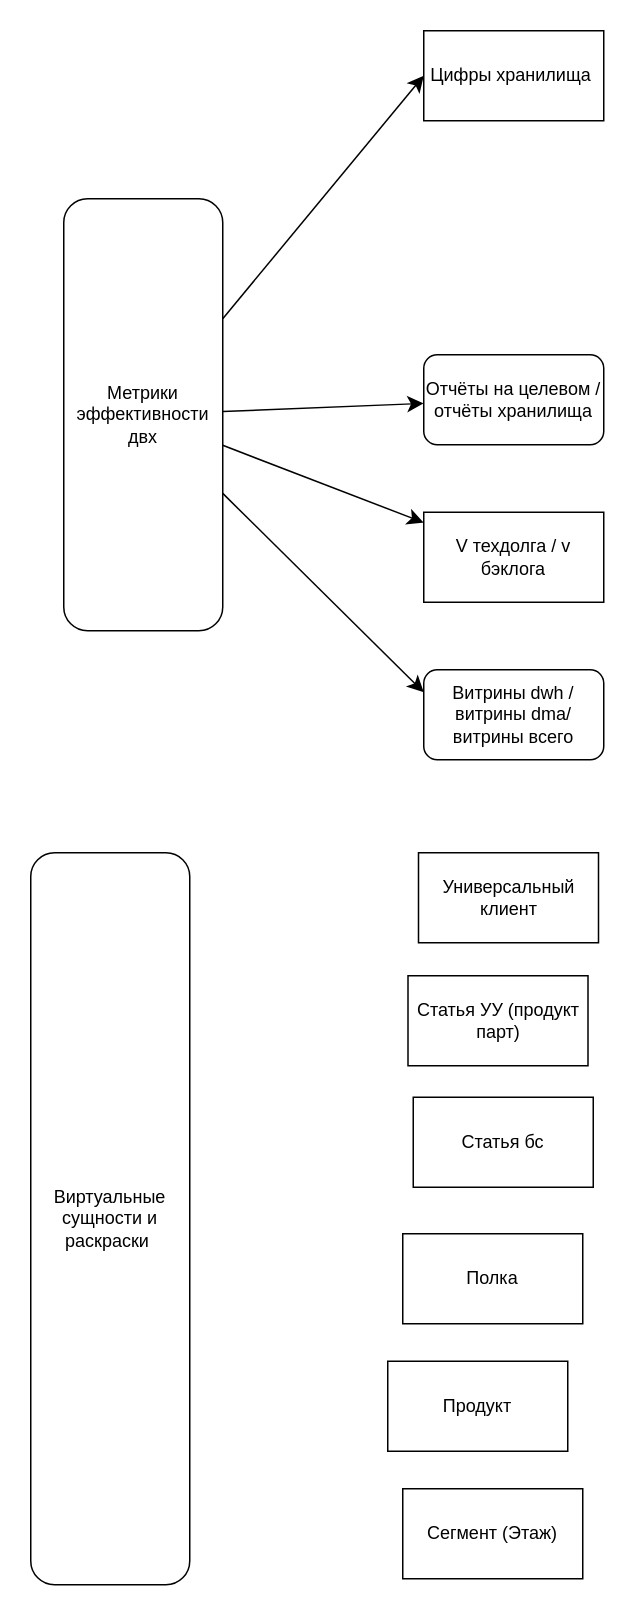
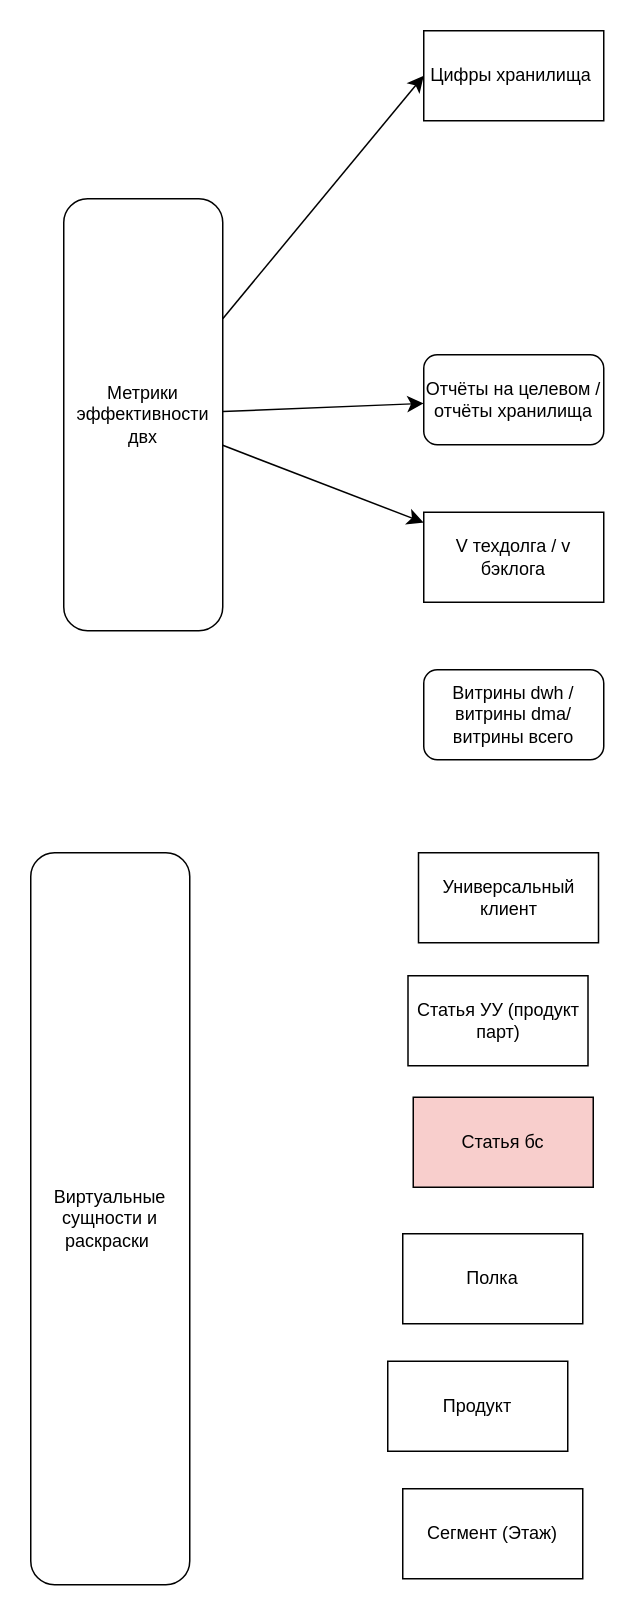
(320, 590) -> none
(503, 1142) -> (503, 1142)
